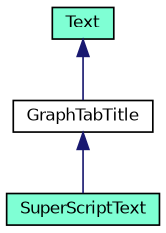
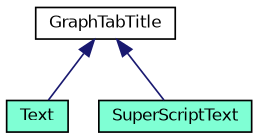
(83, 78) -> (66, 77)
